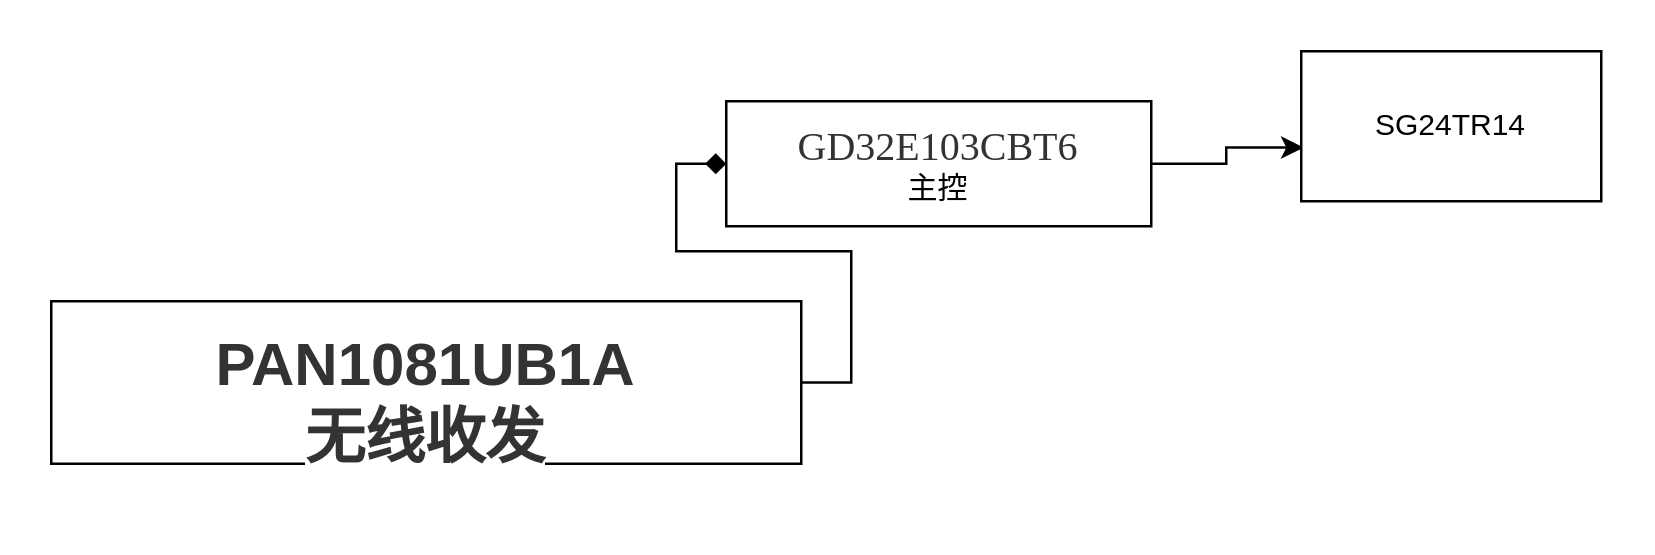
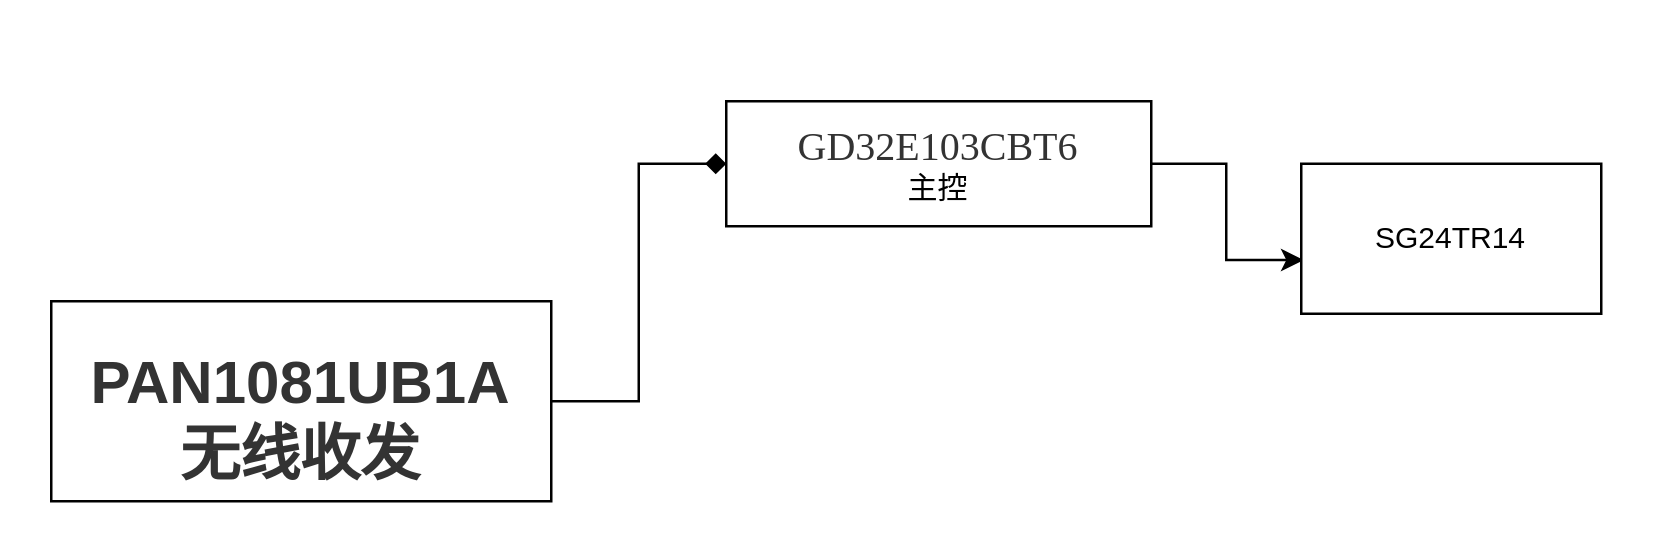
(1451, 126) -> (1451, 239)
(426, 383) -> (301, 401)
